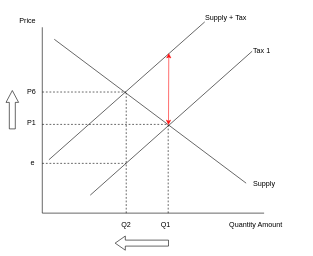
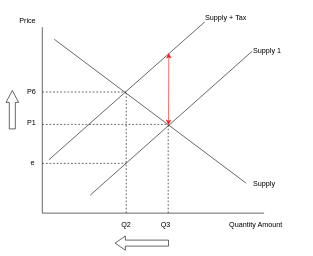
(263, 51) -> (268, 51)
(165, 225) -> (165, 225)
